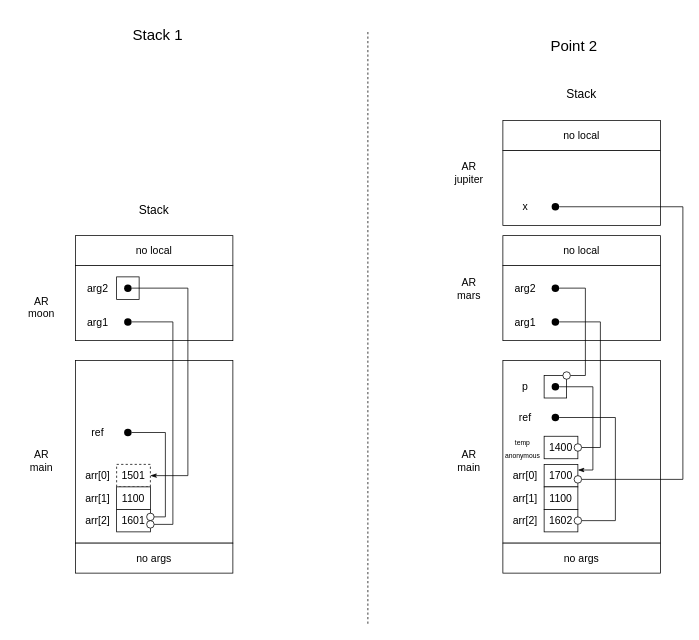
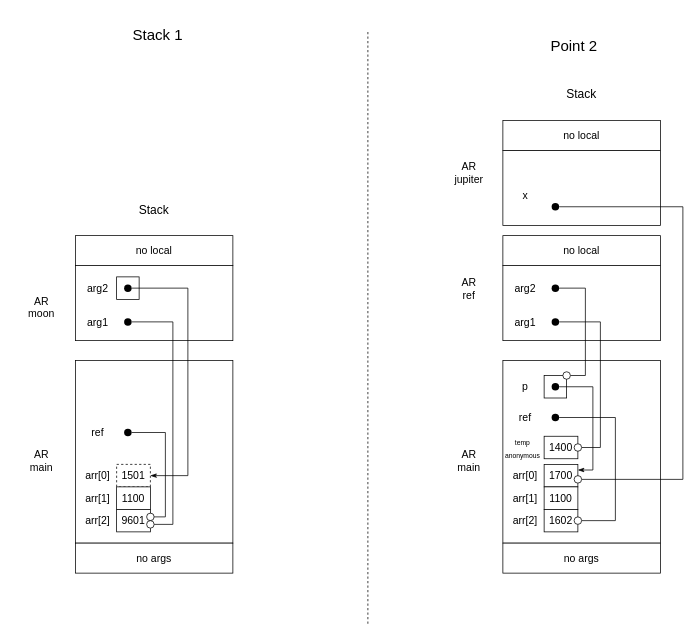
(525, 207) -> (525, 195)
(469, 288) -> (469, 288)
(134, 521) -> (134, 521)
